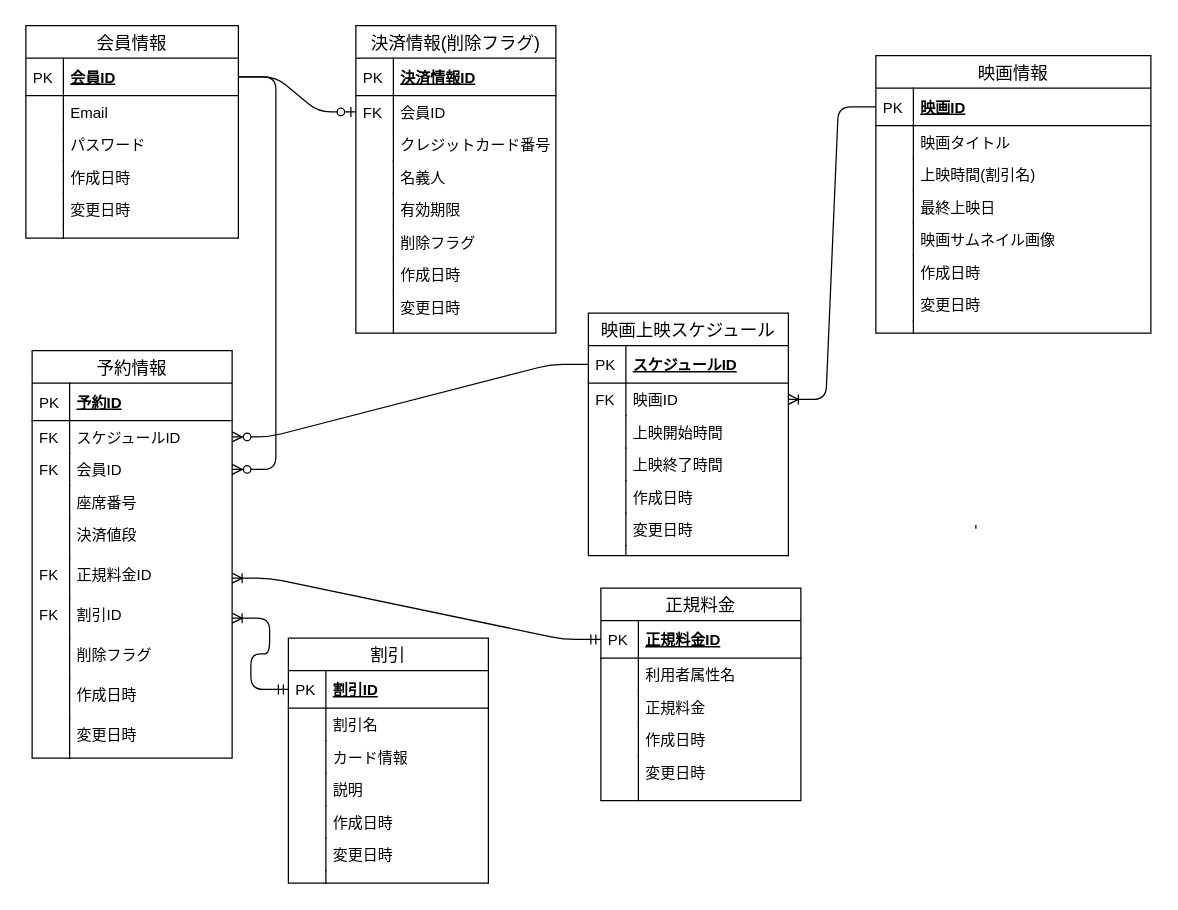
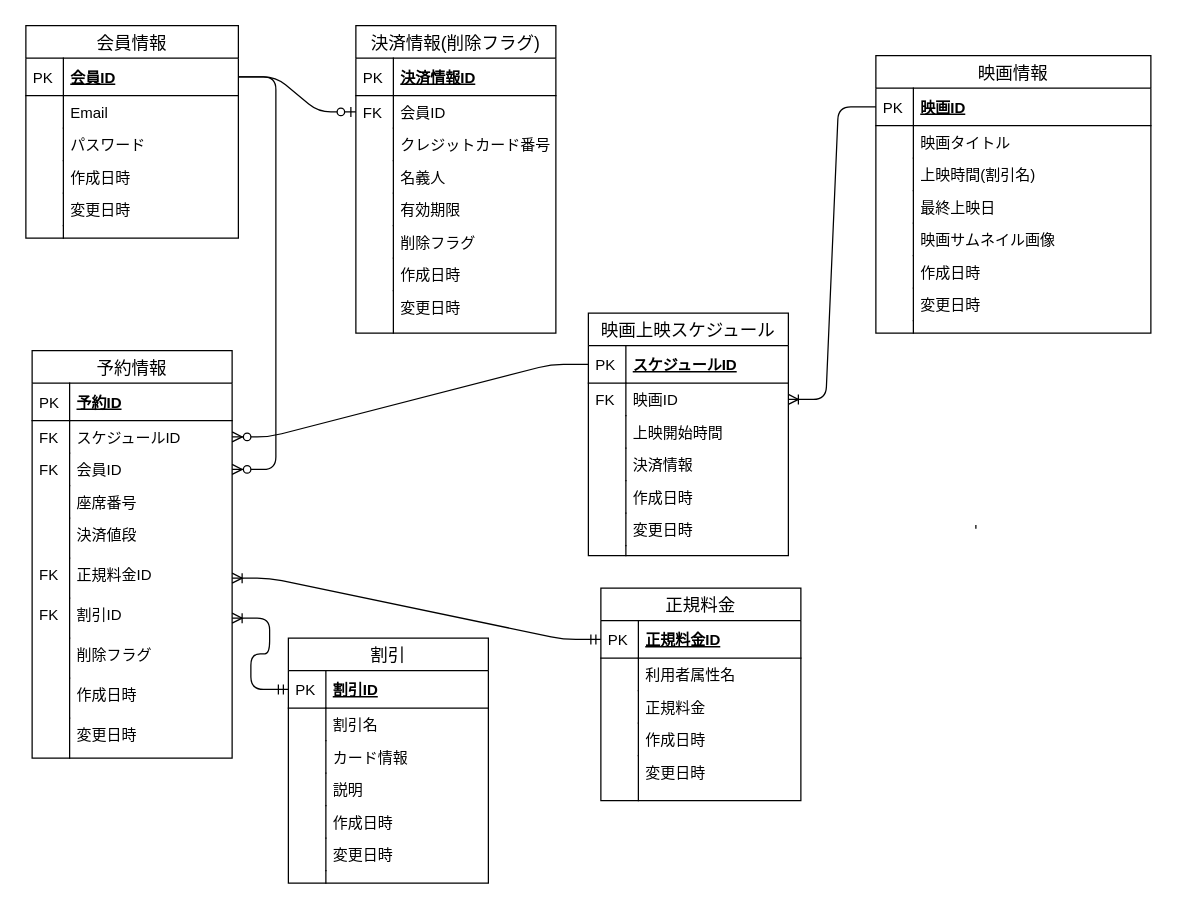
(678, 465) -> (663, 465)
